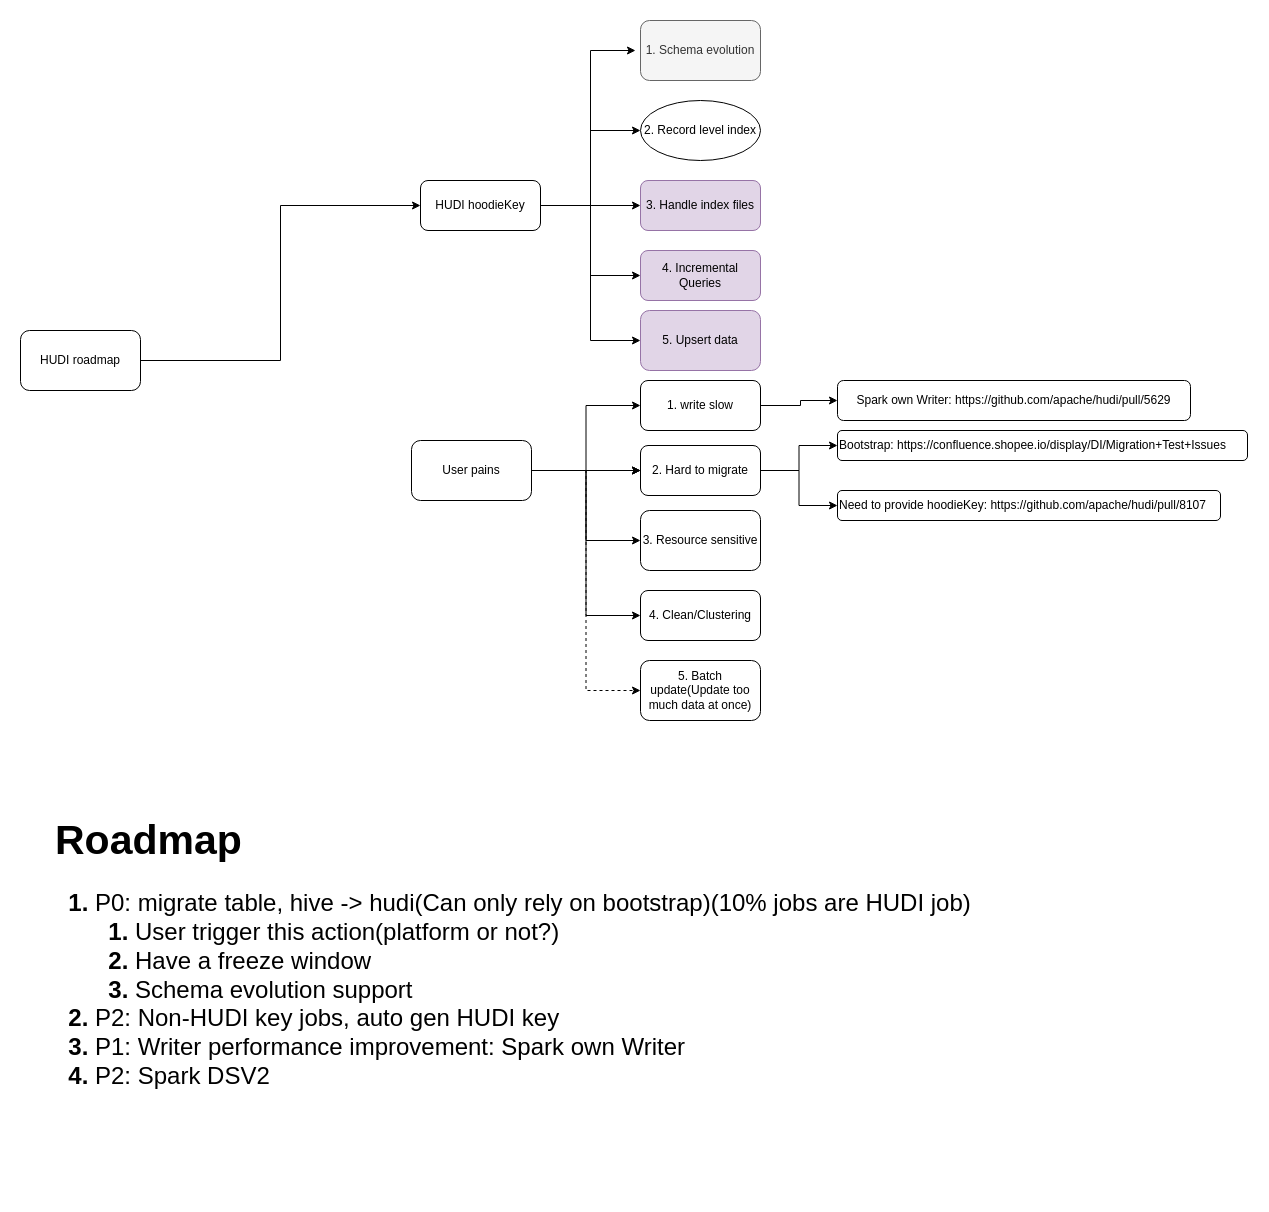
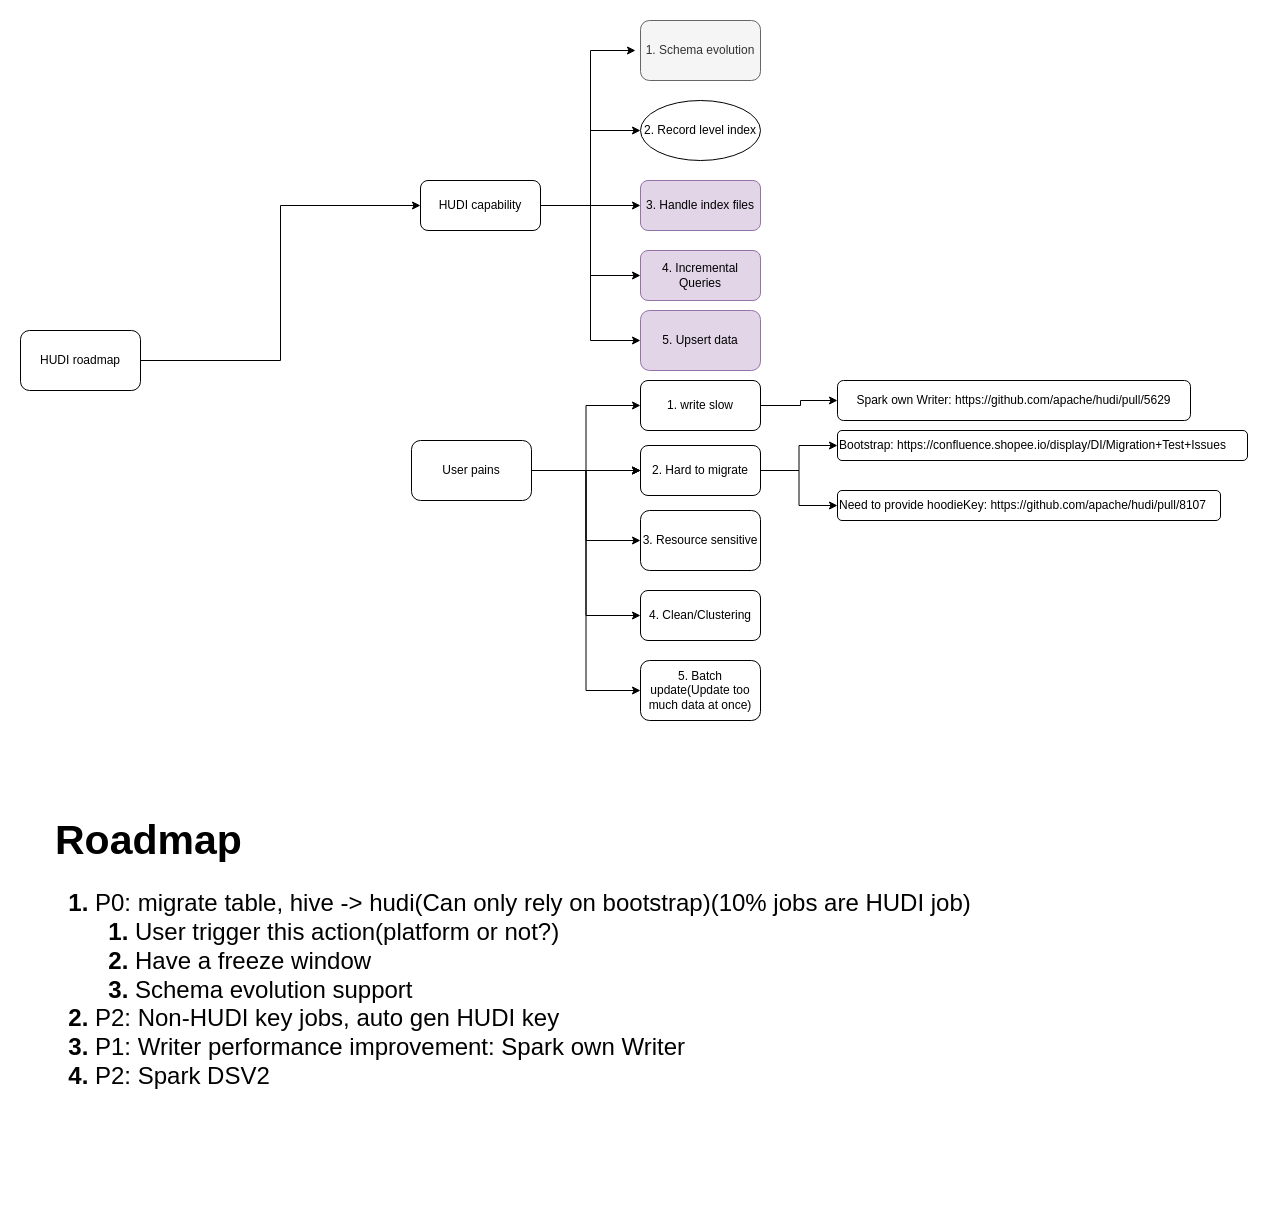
(481, 206) -> (481, 206)
(586, 678) -> (586, 678)
